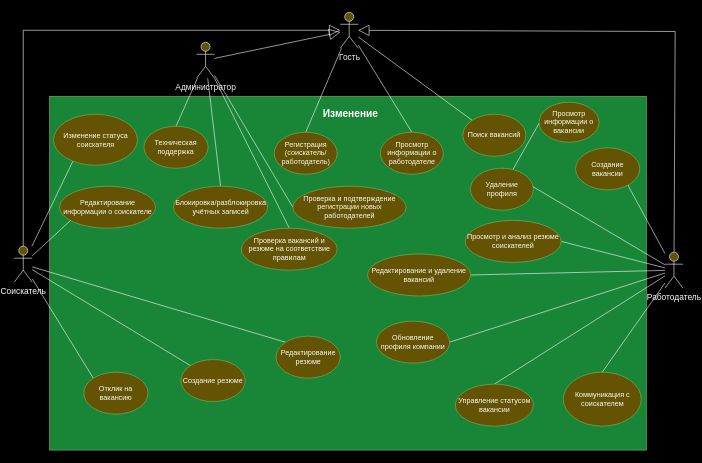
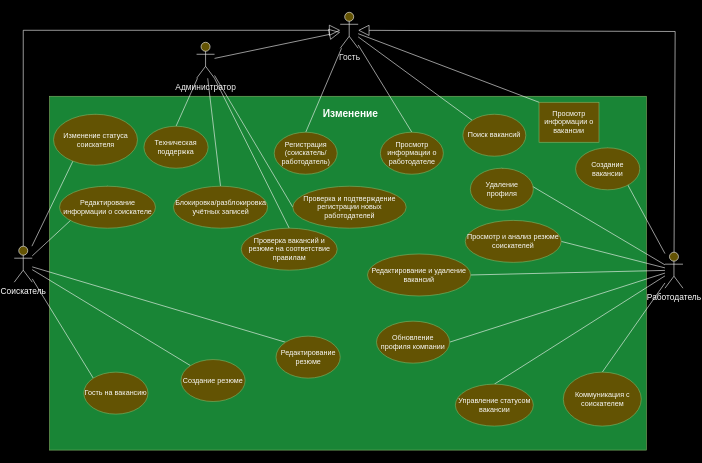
(569, 122) -> (569, 122)
(526, 146) -> (449, 68)
(116, 393) -> (116, 393)
